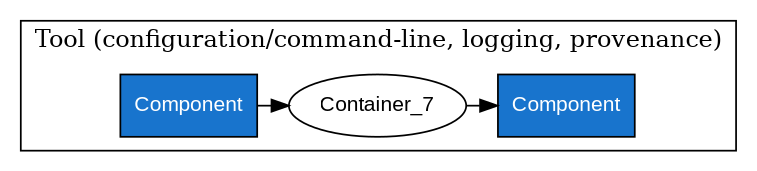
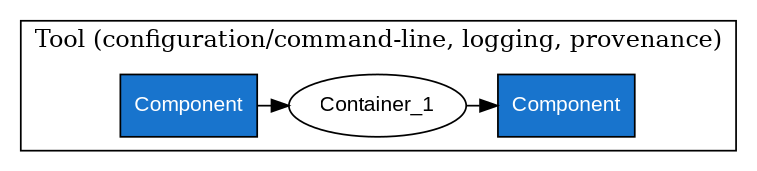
(378, 106) -> (378, 106)
